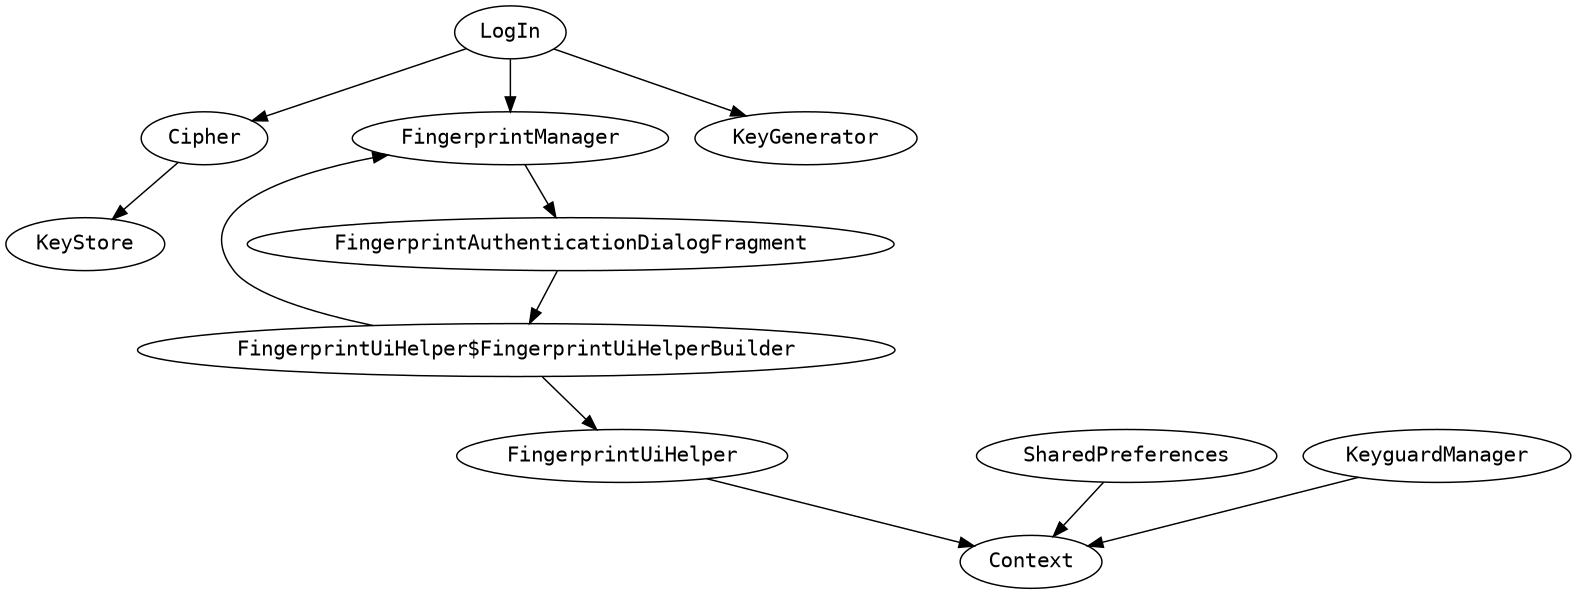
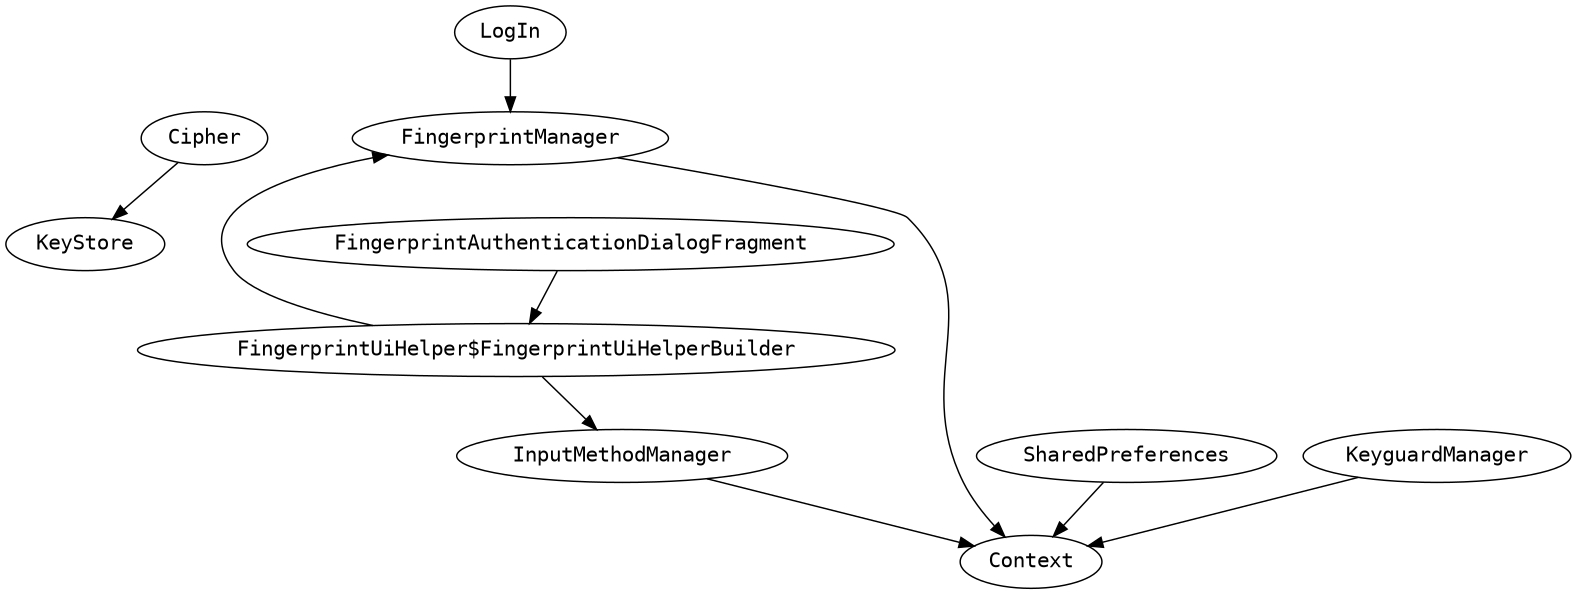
(366, 82) -> none
(806, 138) -> none
(537, 185) -> (919, 232)
(622, 456) -> (622, 456)
